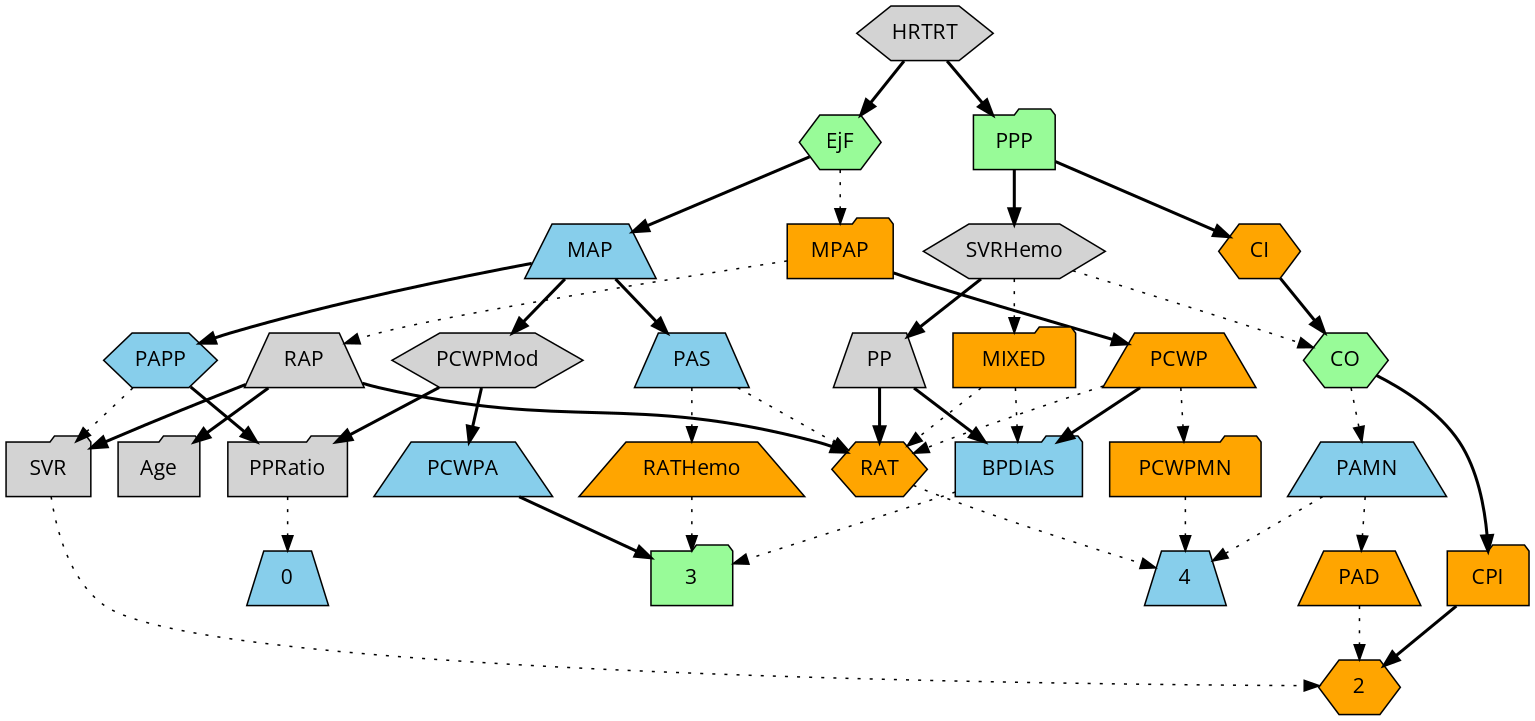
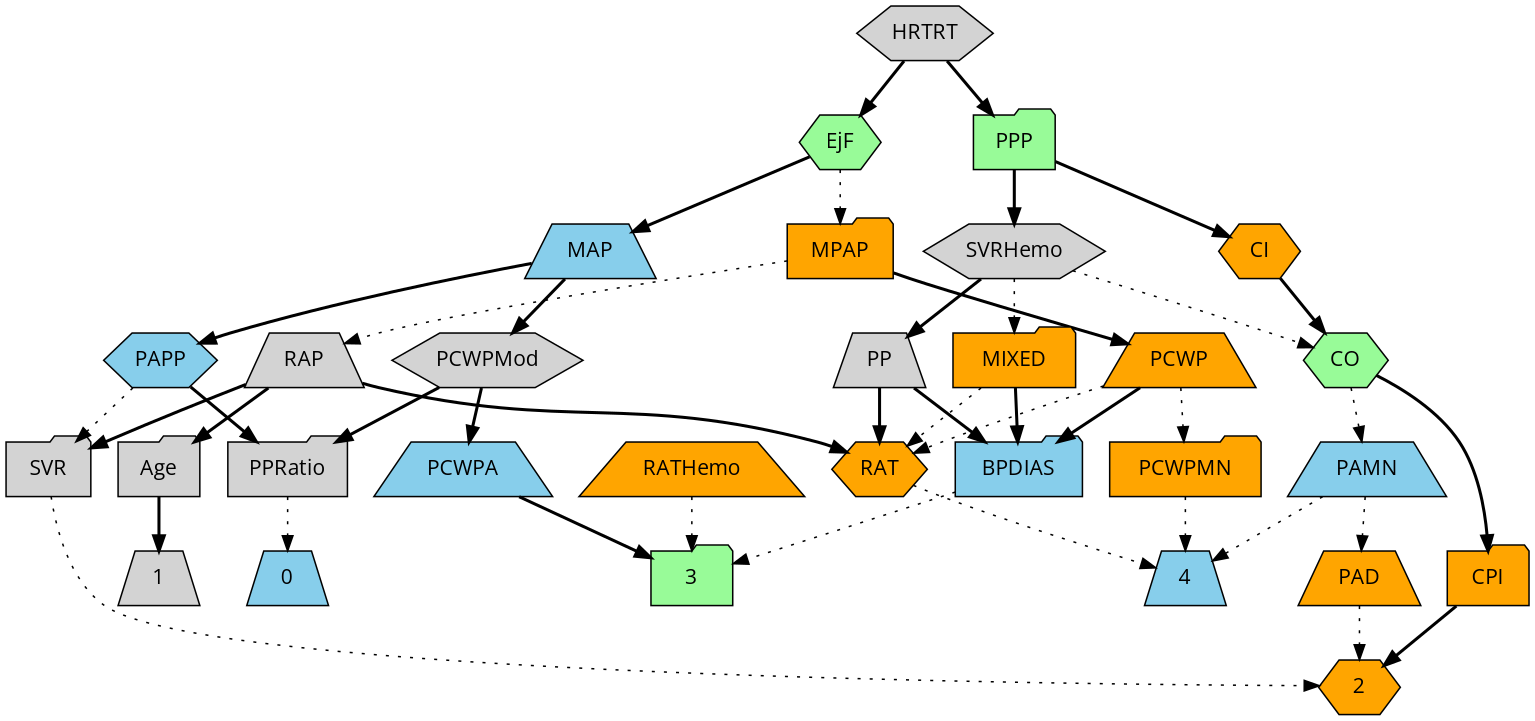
(692, 360) -> none
(1016, 405) -> (1016, 405)
none -> (159, 578)
